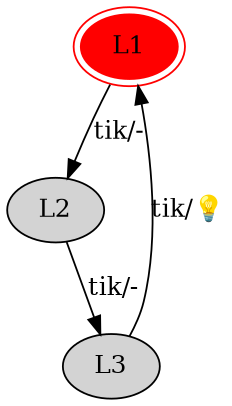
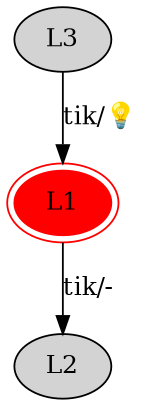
(80, 280) -> none
